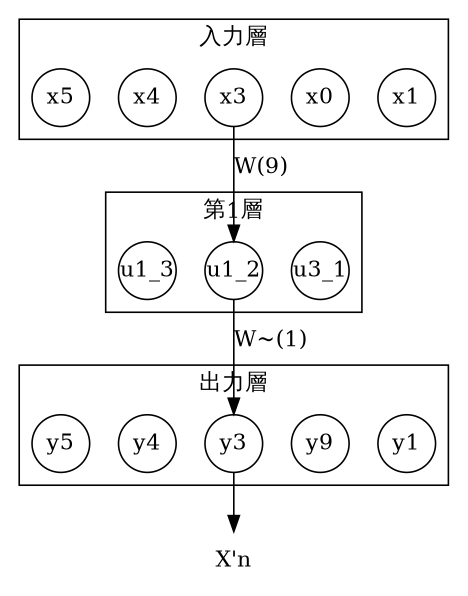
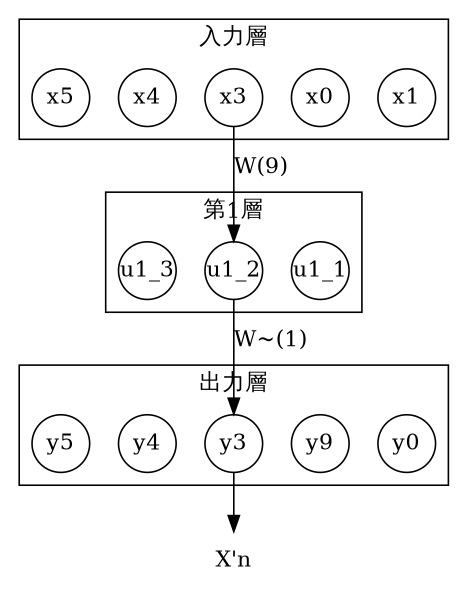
(320, 271) -> (320, 271)
(407, 444) -> (407, 444)
